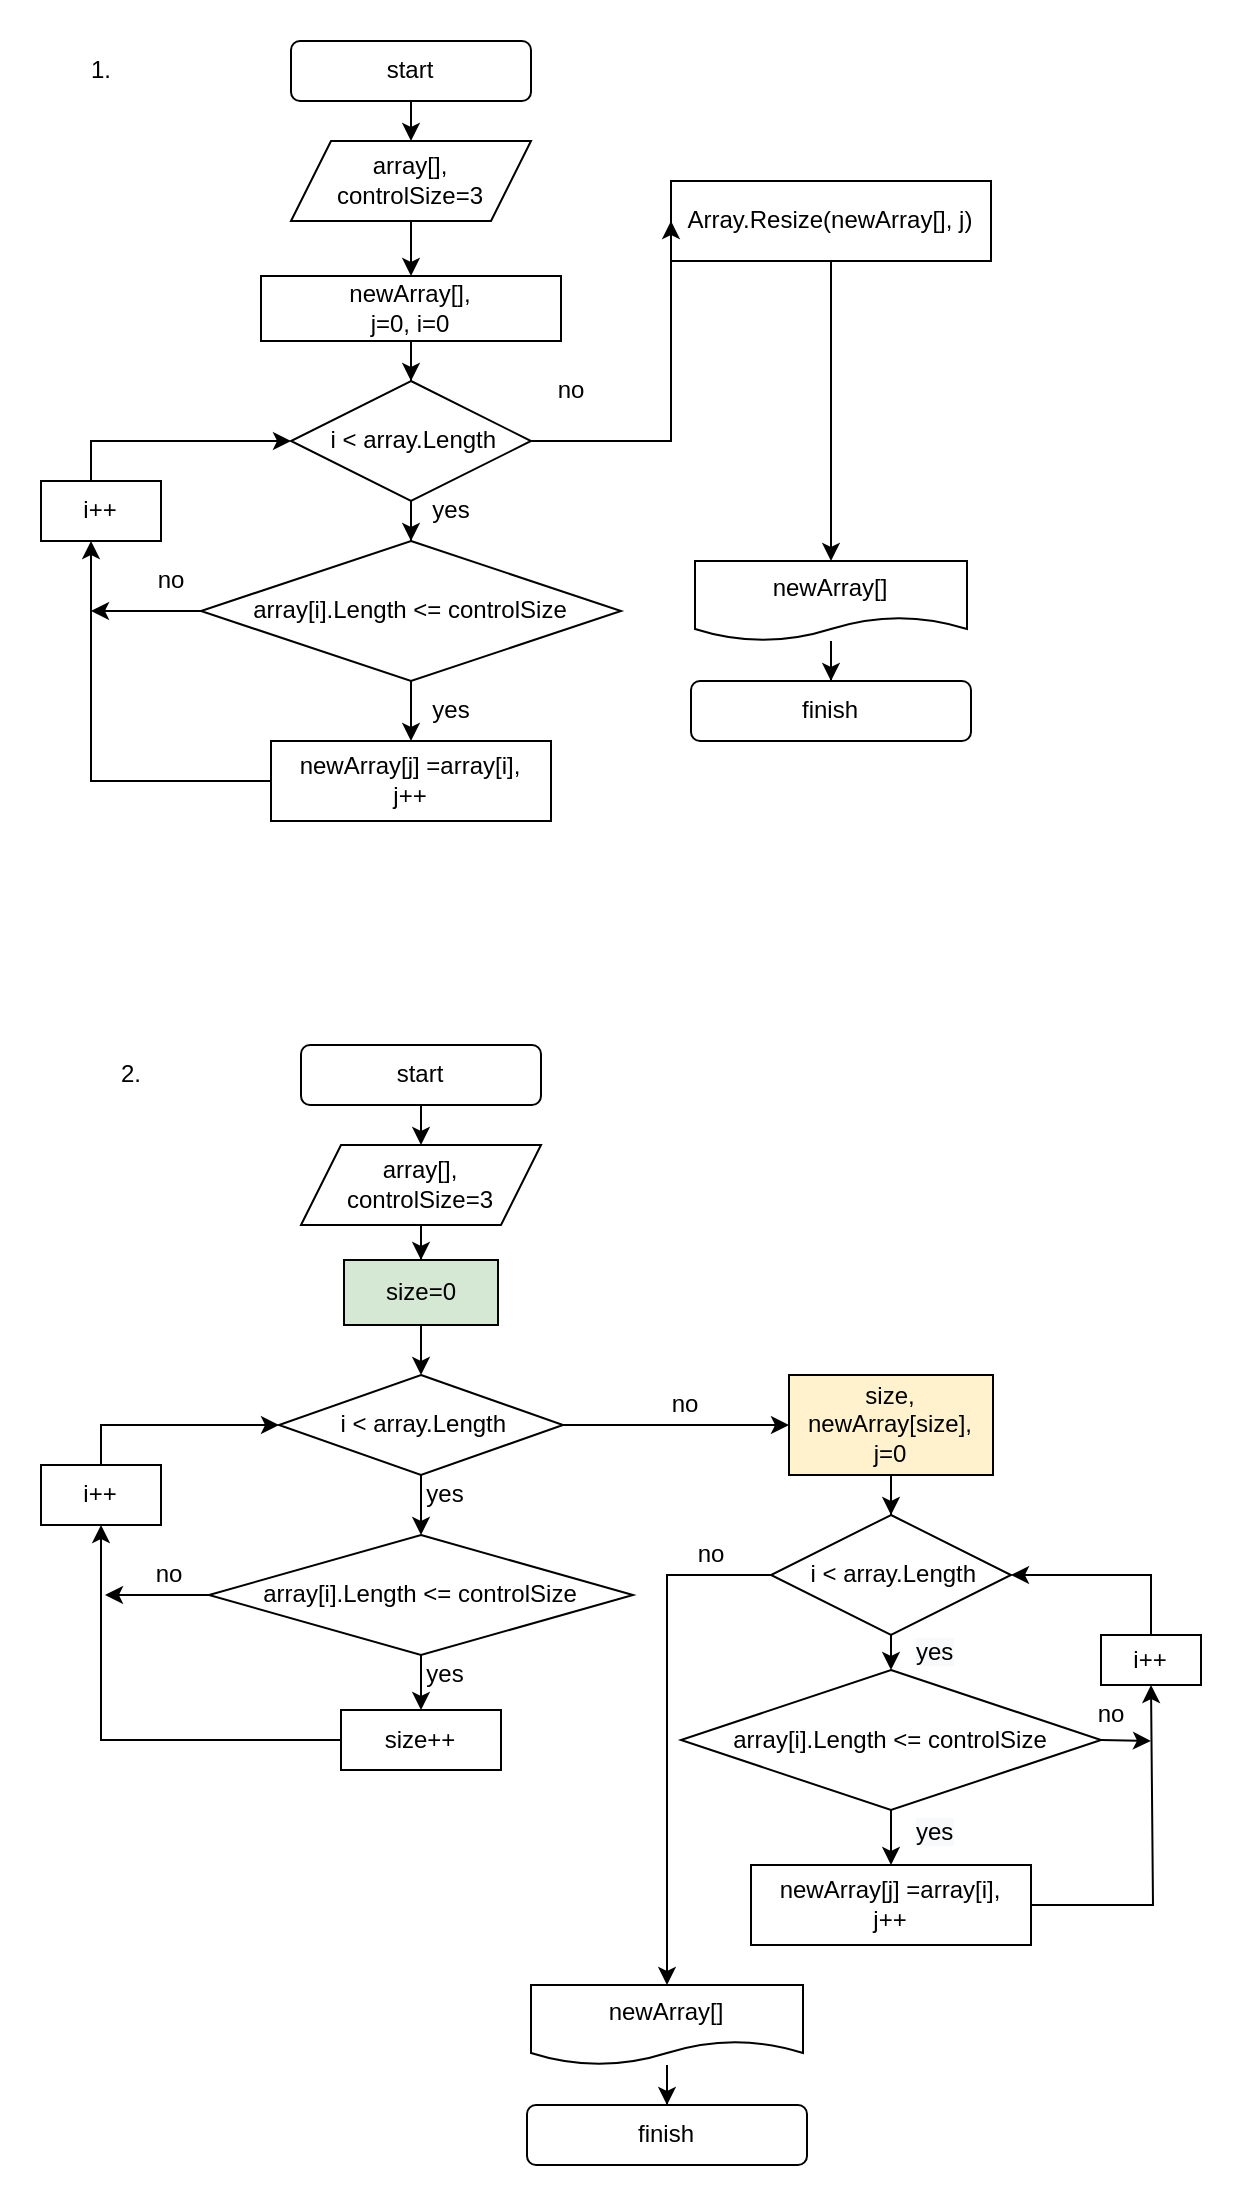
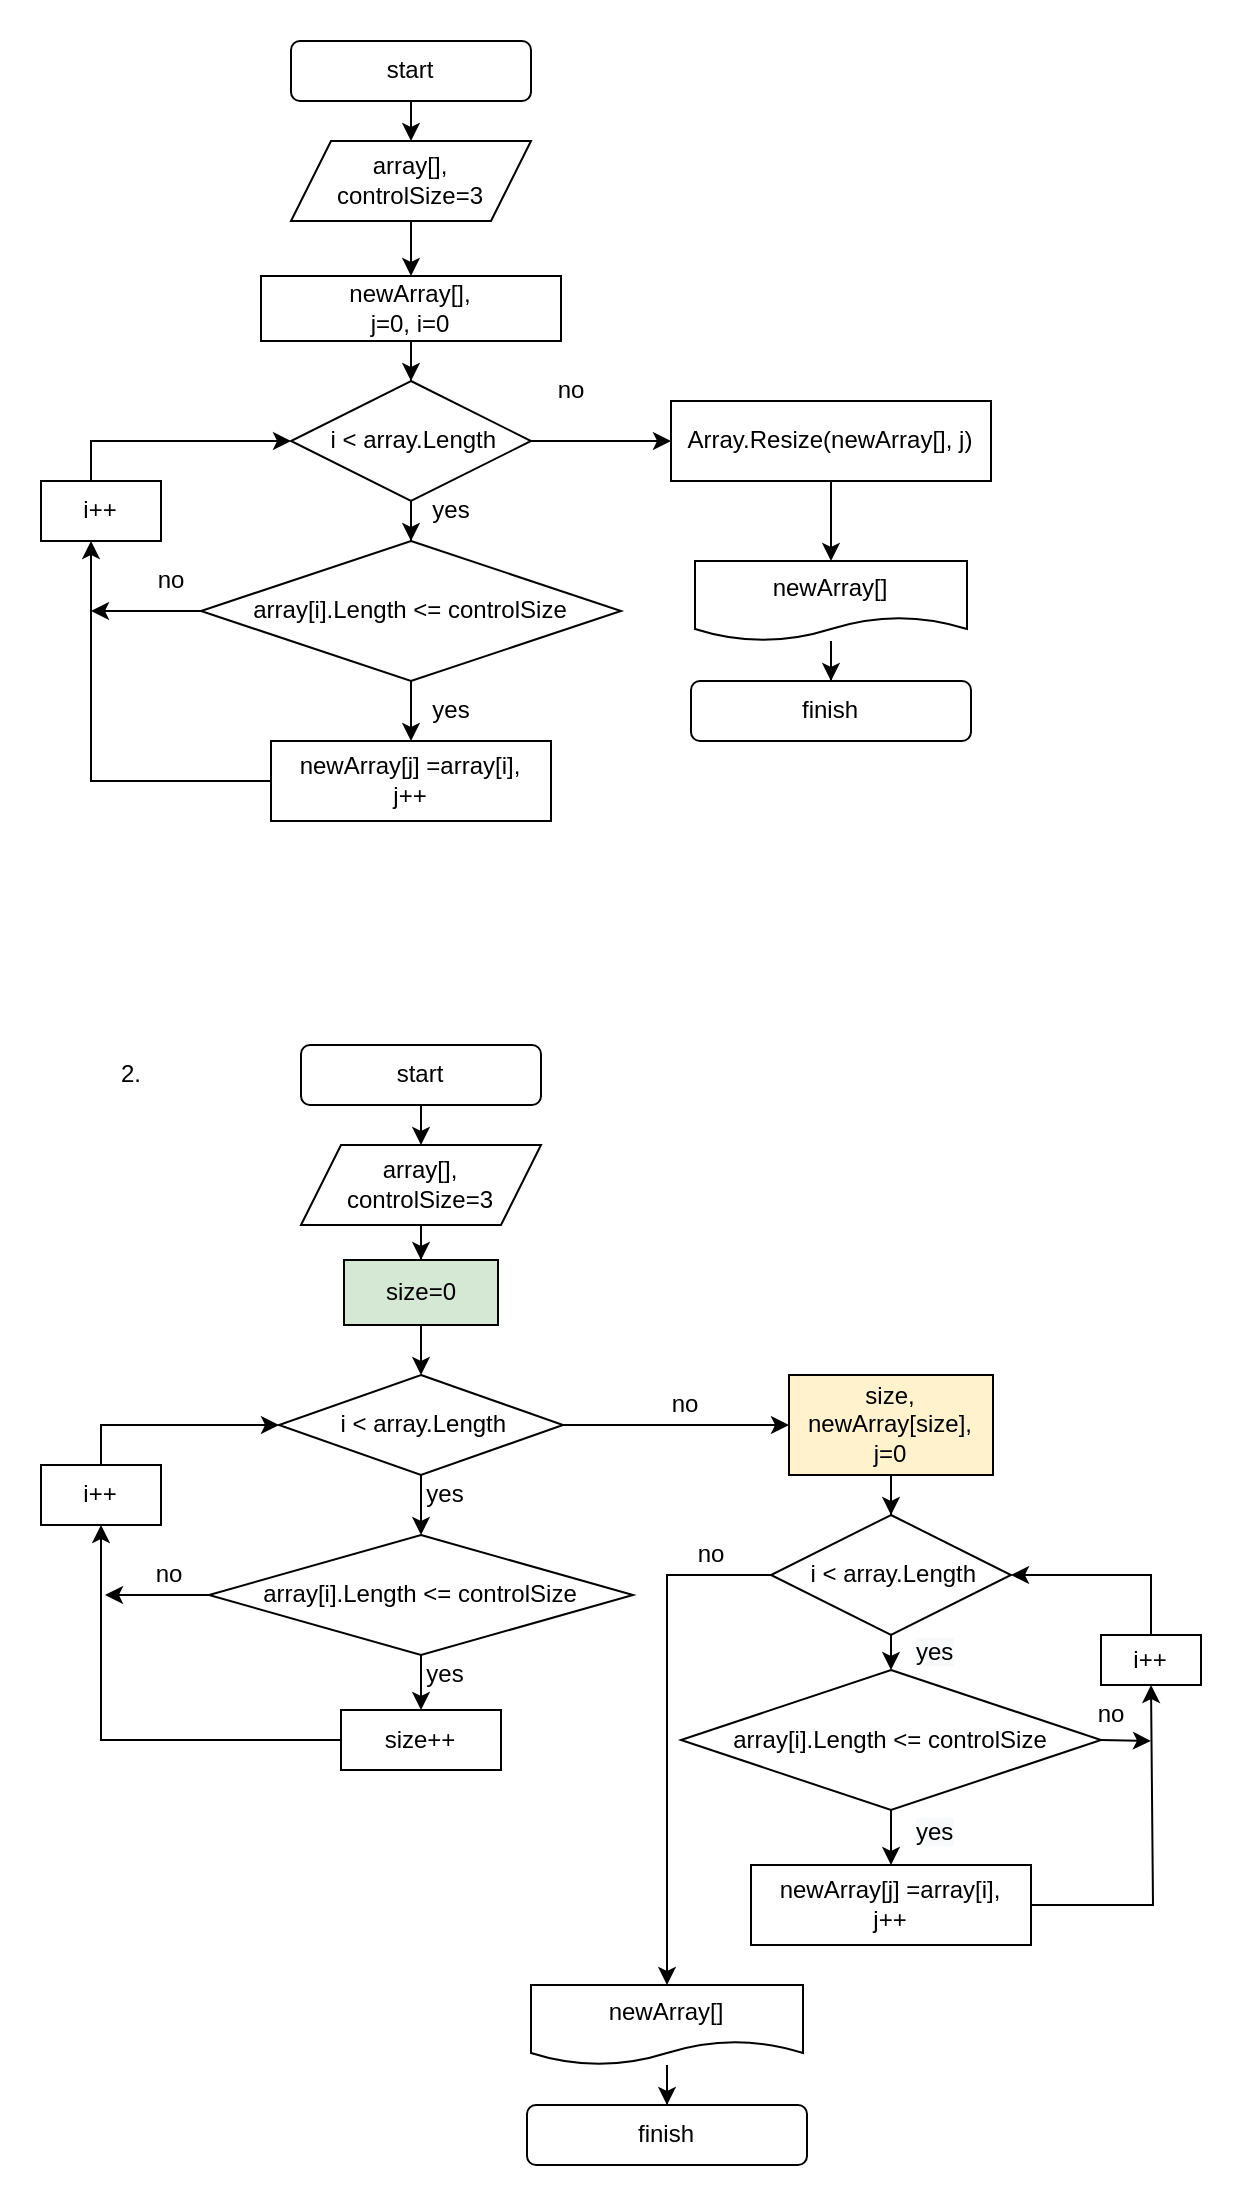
(101, 71) -> none
(831, 221) -> (831, 441)
